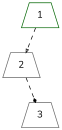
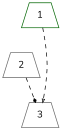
(31, 39) -> (47, 63)
